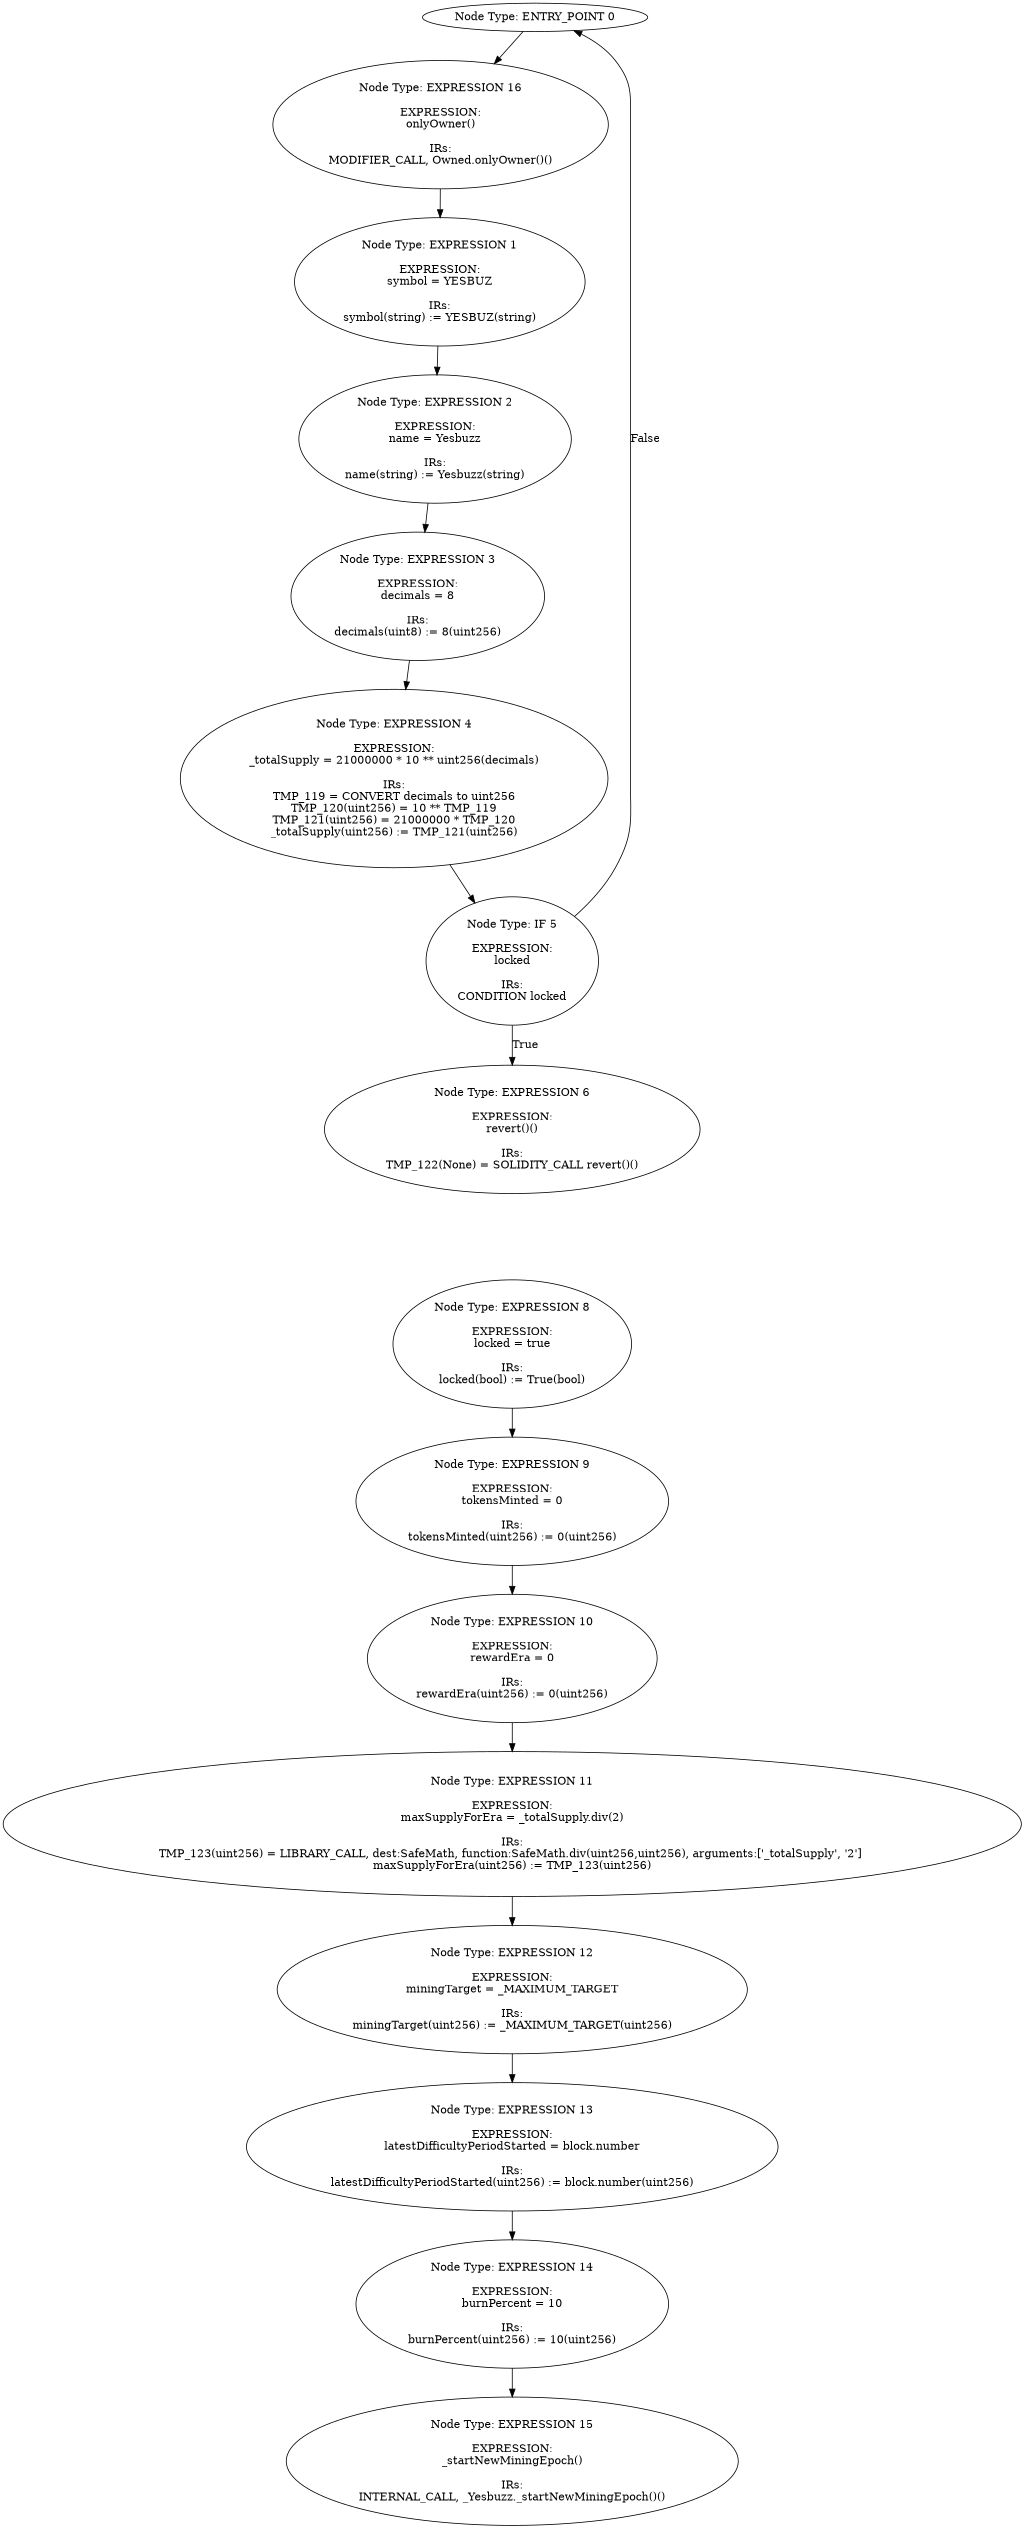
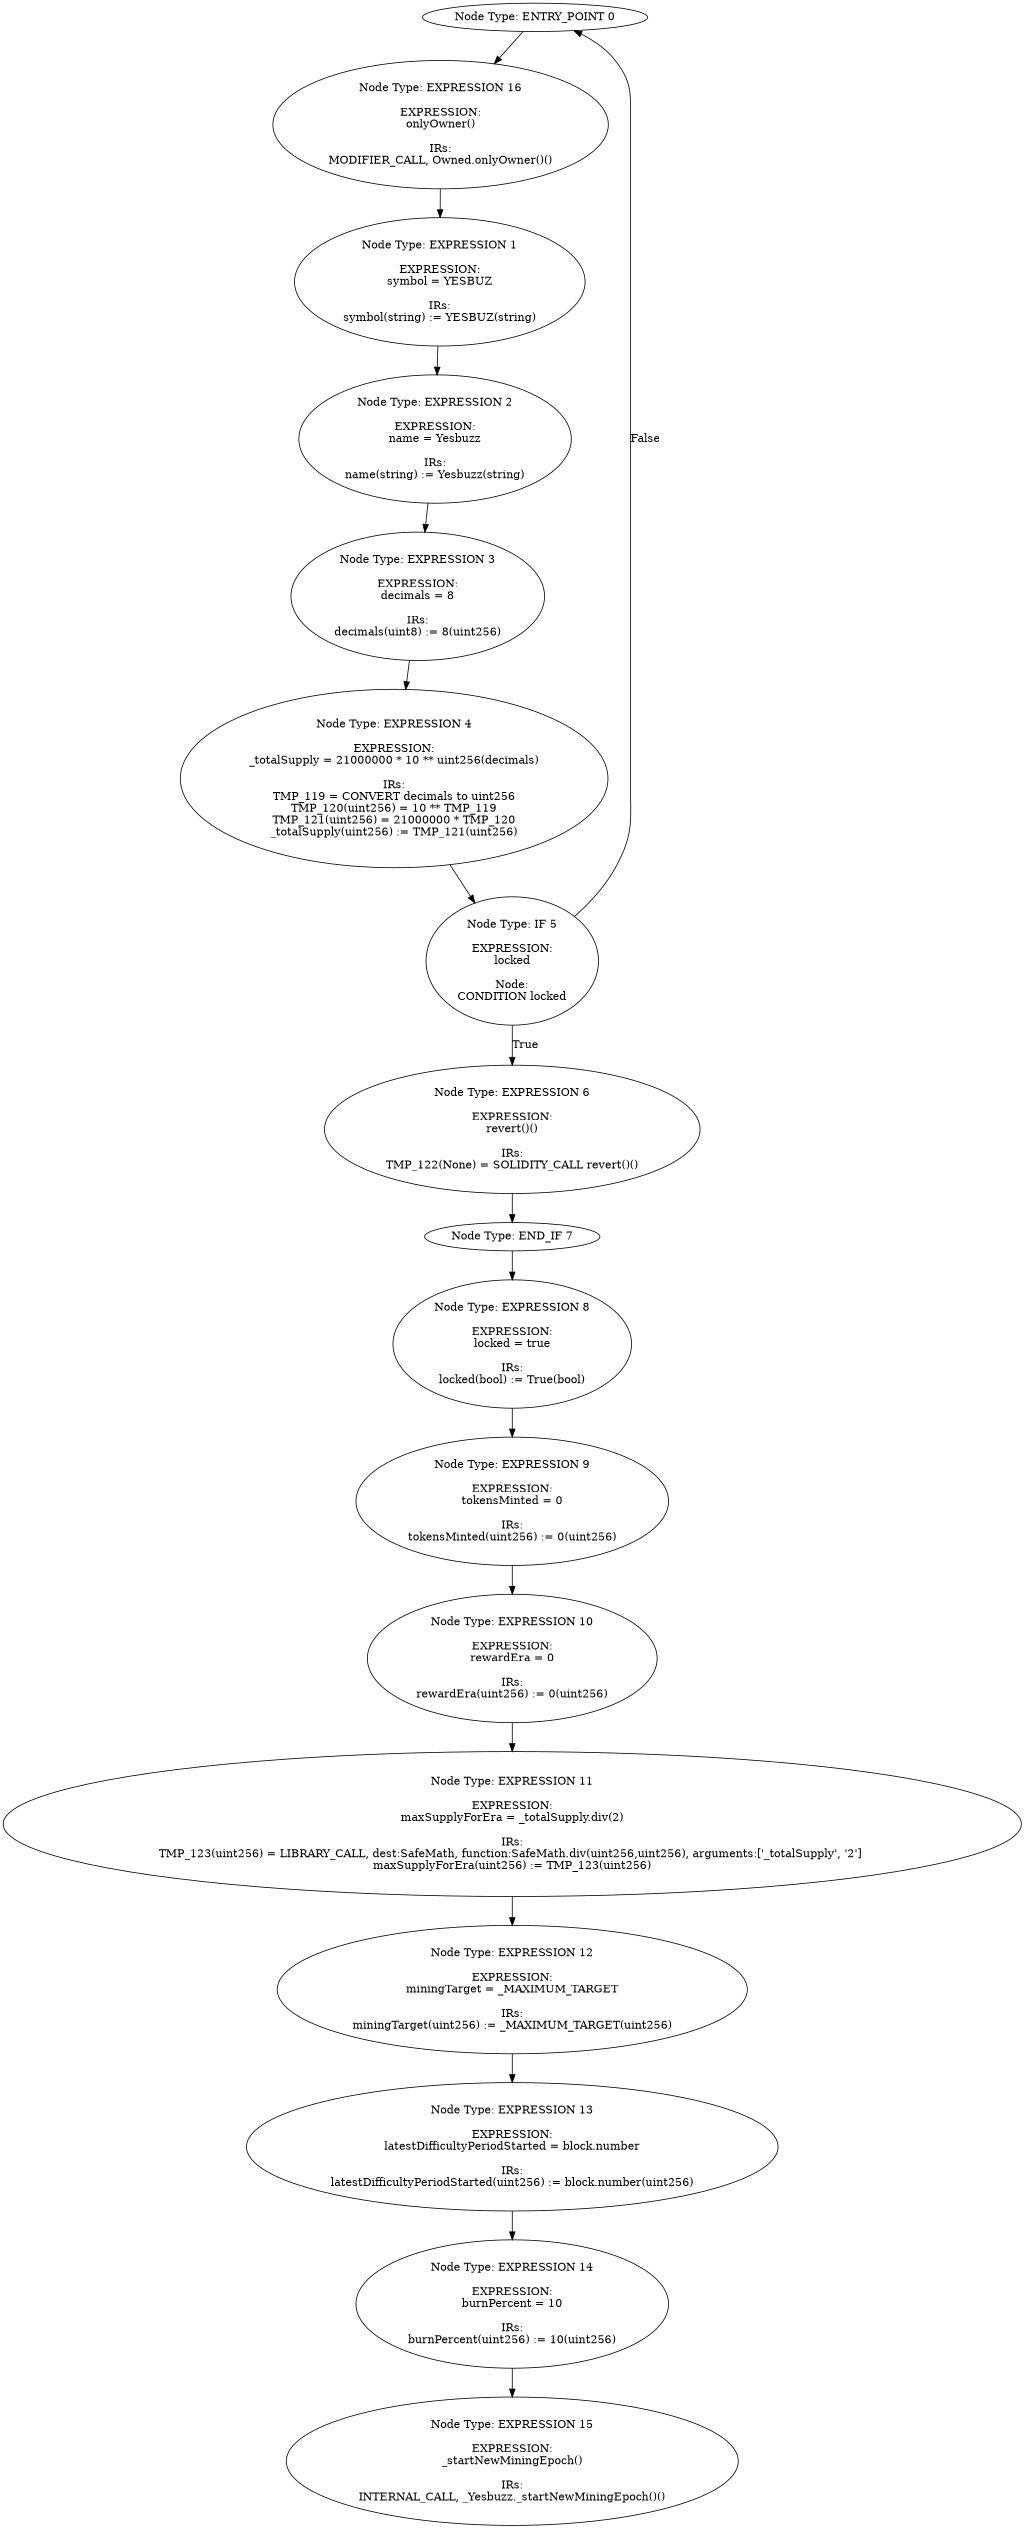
(512, 961) -> (512, 961)
none -> (512, 1237)
